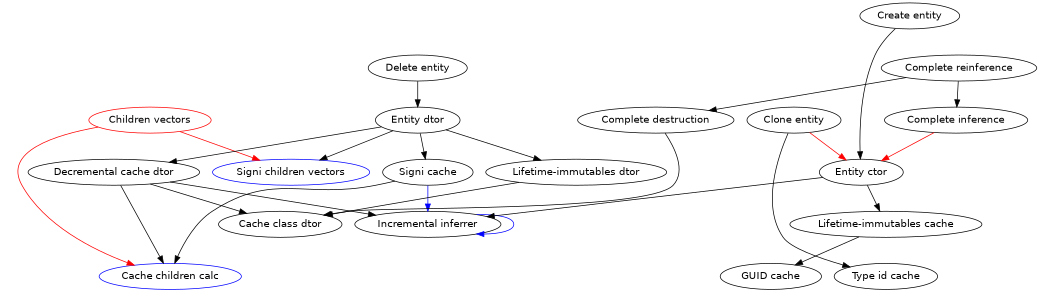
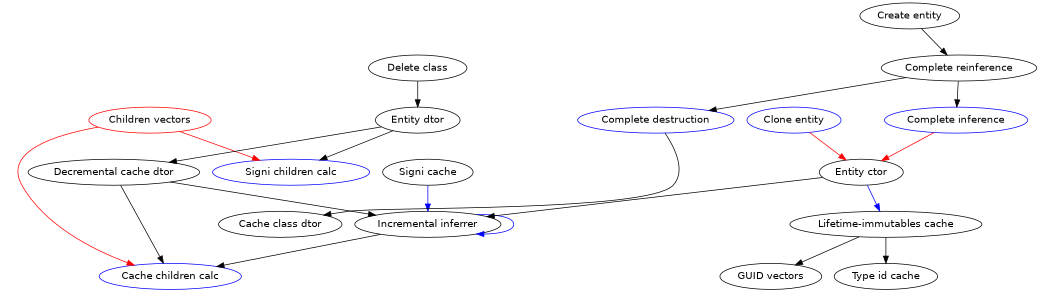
(418, 68) -> (418, 68)
(865, 89) -> (932, 39)
(656, 120) -> (656, 120)
(794, 120) -> (794, 120)
(956, 120) -> (956, 120)
(422, 143) -> none
(291, 172) -> (291, 172)
(576, 172) -> none
(273, 189) -> (302, 250)
(872, 195) -> (872, 195)
(195, 198) -> none
(775, 218) -> (886, 247)
(771, 276) -> (771, 276)
